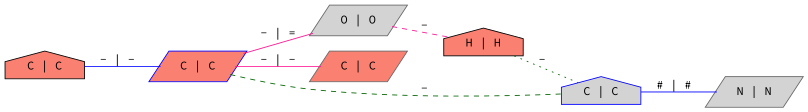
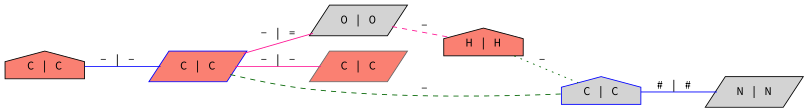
(358, 20) -> (358, 20)
(754, 92) -> (754, 92)
